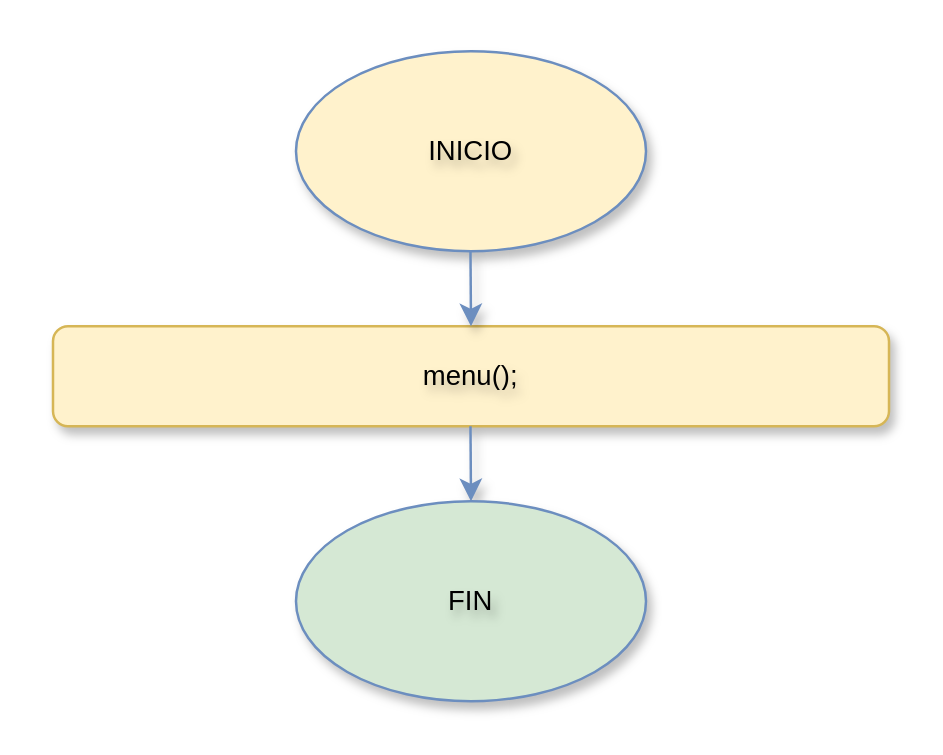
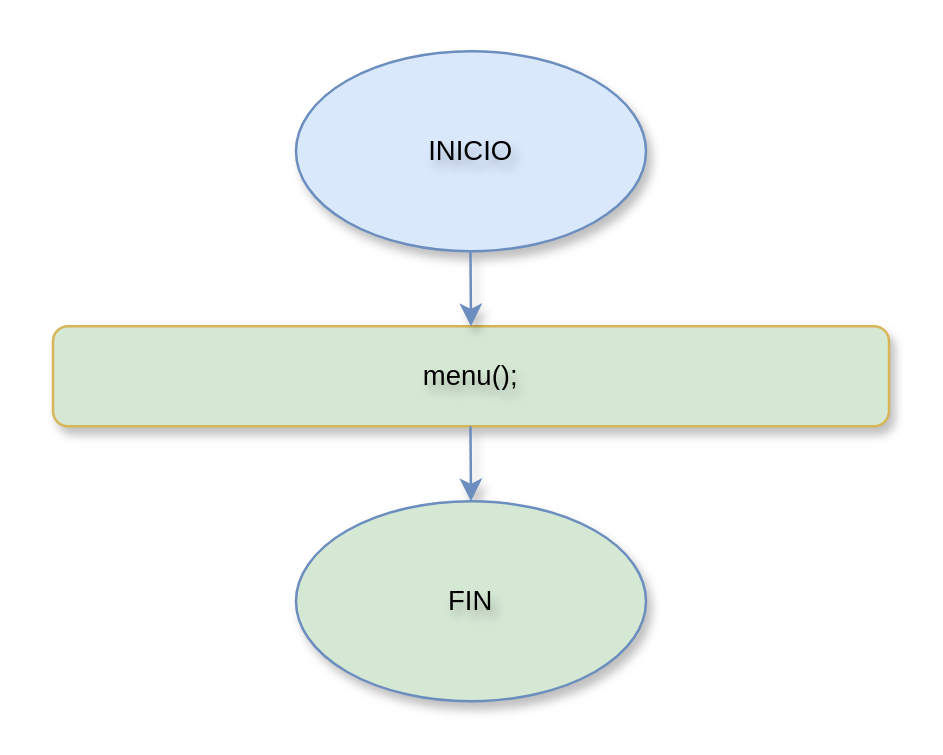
(471, 151) -> (471, 151)
(471, 376) -> (471, 376)
